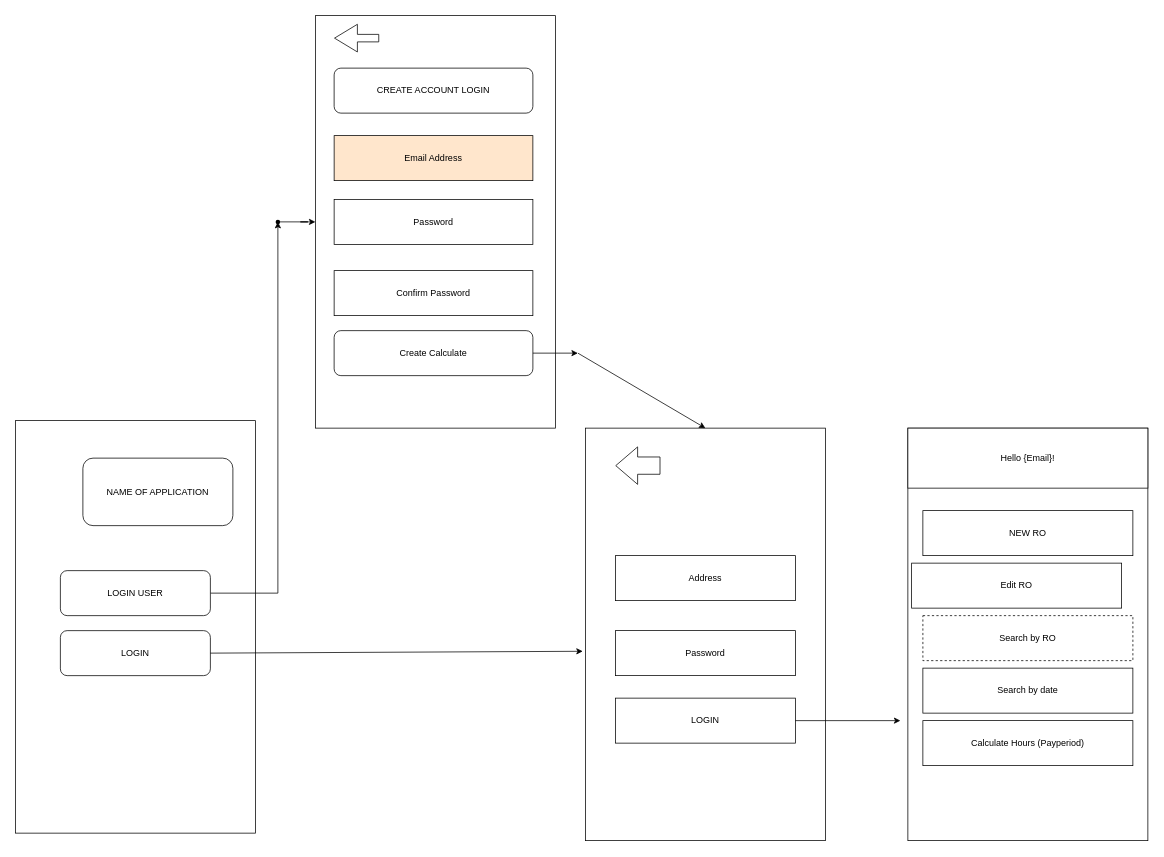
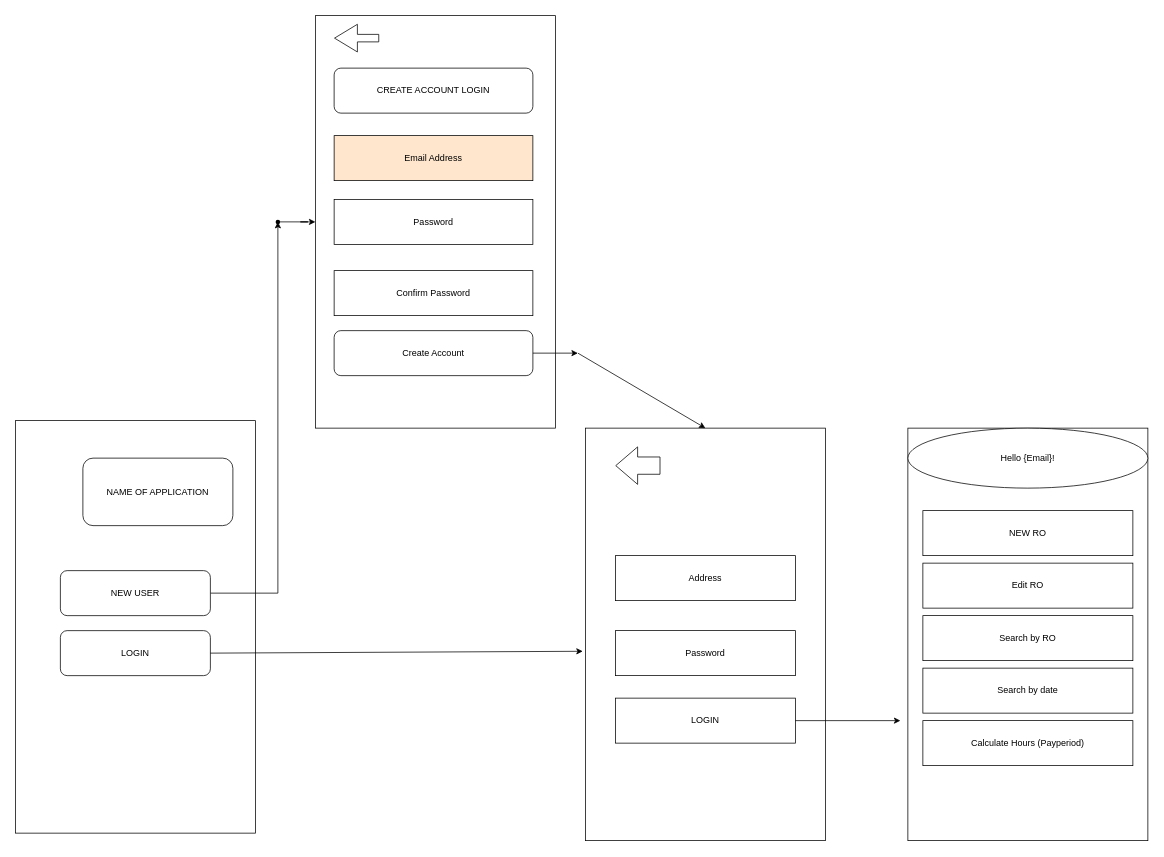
(434, 353) -> (434, 353)
(1028, 458) -> (1028, 458)
(1017, 585) -> (1028, 585)
(135, 593) -> (135, 593)
(1028, 638) -> (1028, 638)
